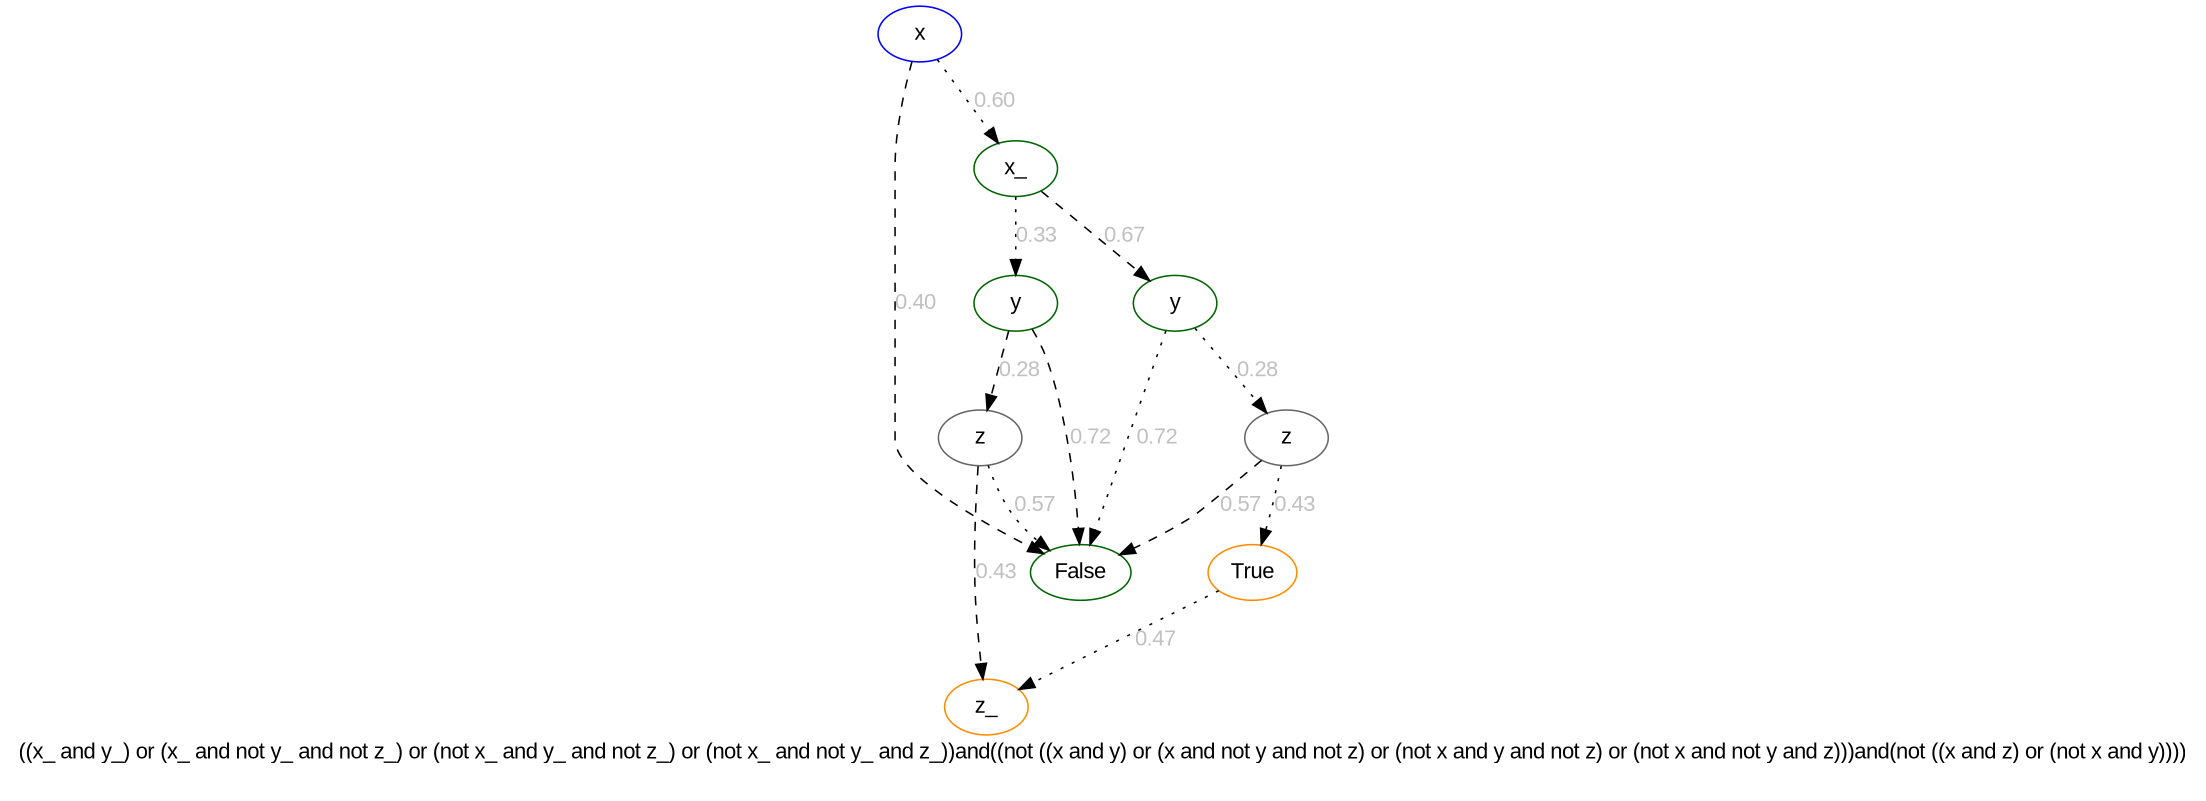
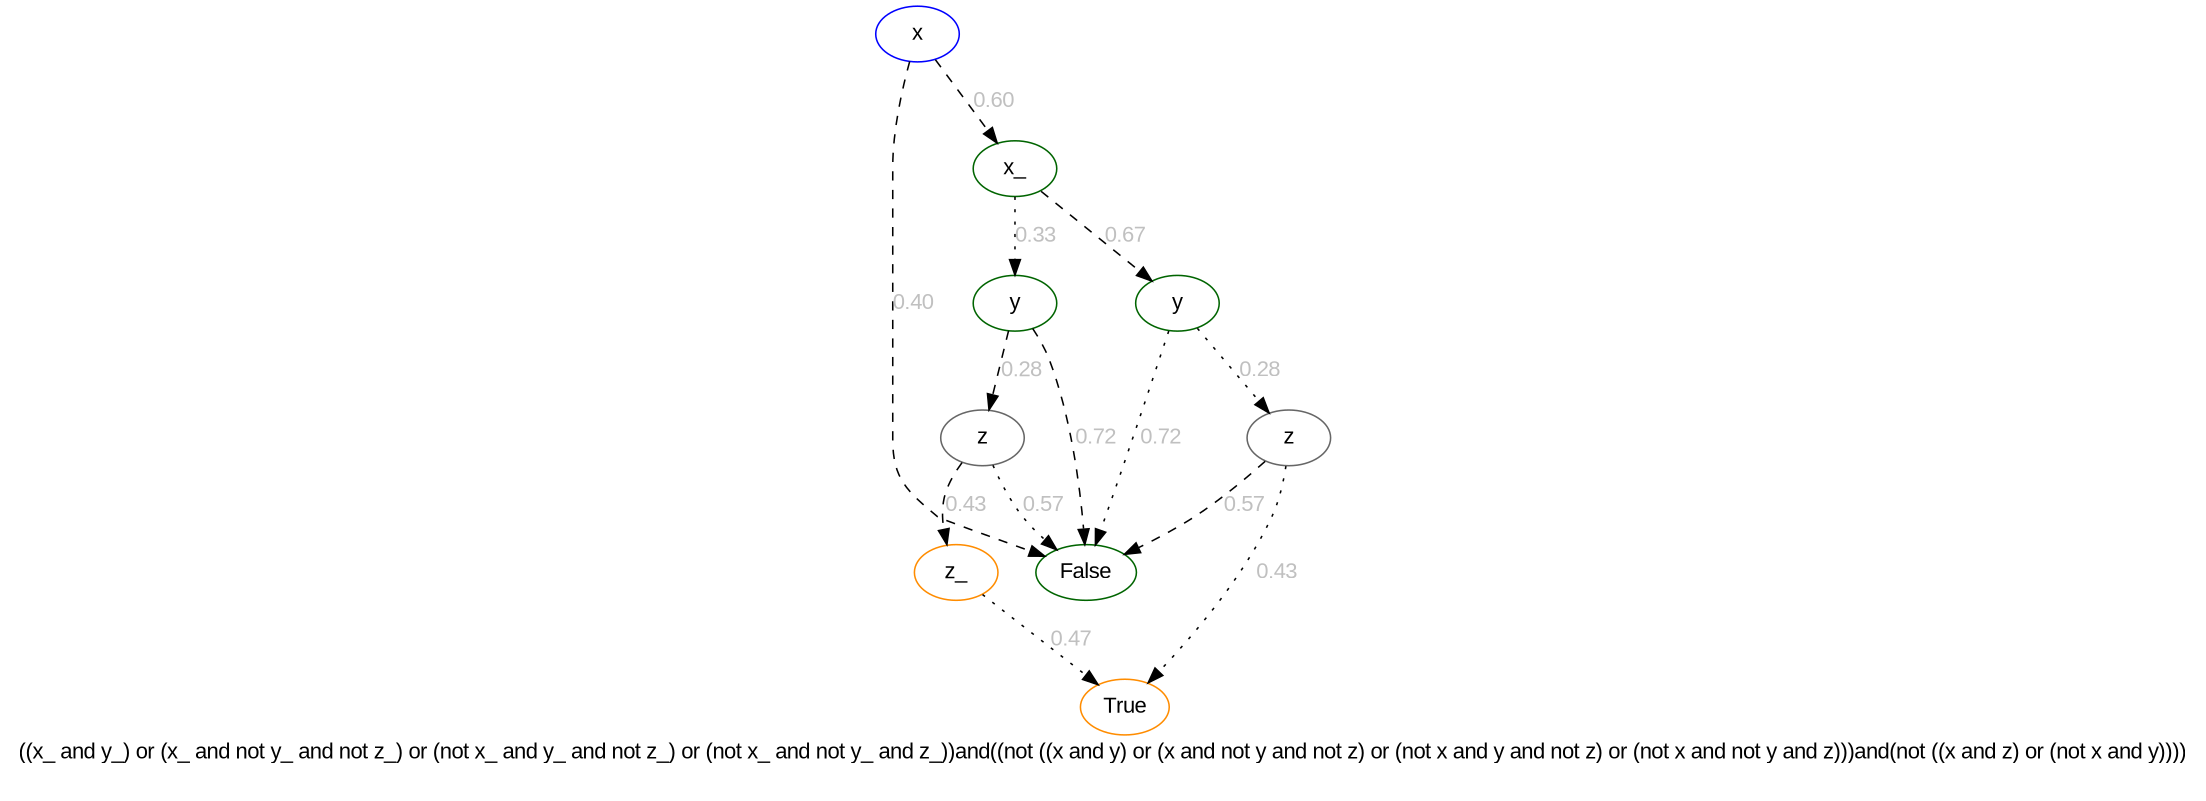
(963, 95) -> (962, 95)
(1126, 637) -> (1034, 635)
